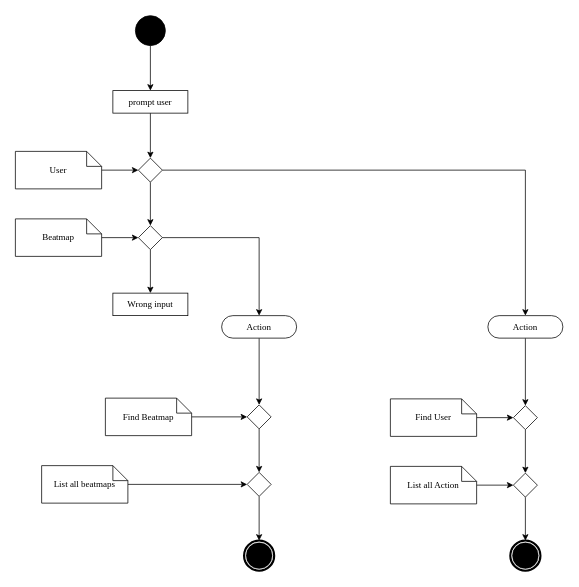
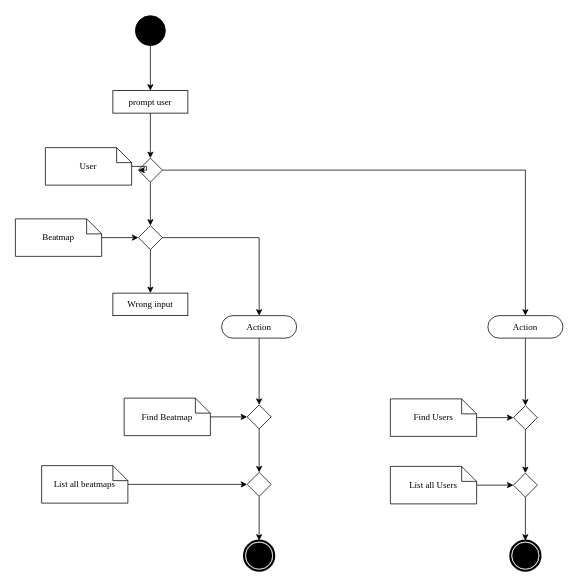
(59, 170) -> (89, 166)
(149, 417) -> (167, 417)
(434, 417) -> (434, 417)
(434, 485) -> (434, 485)
